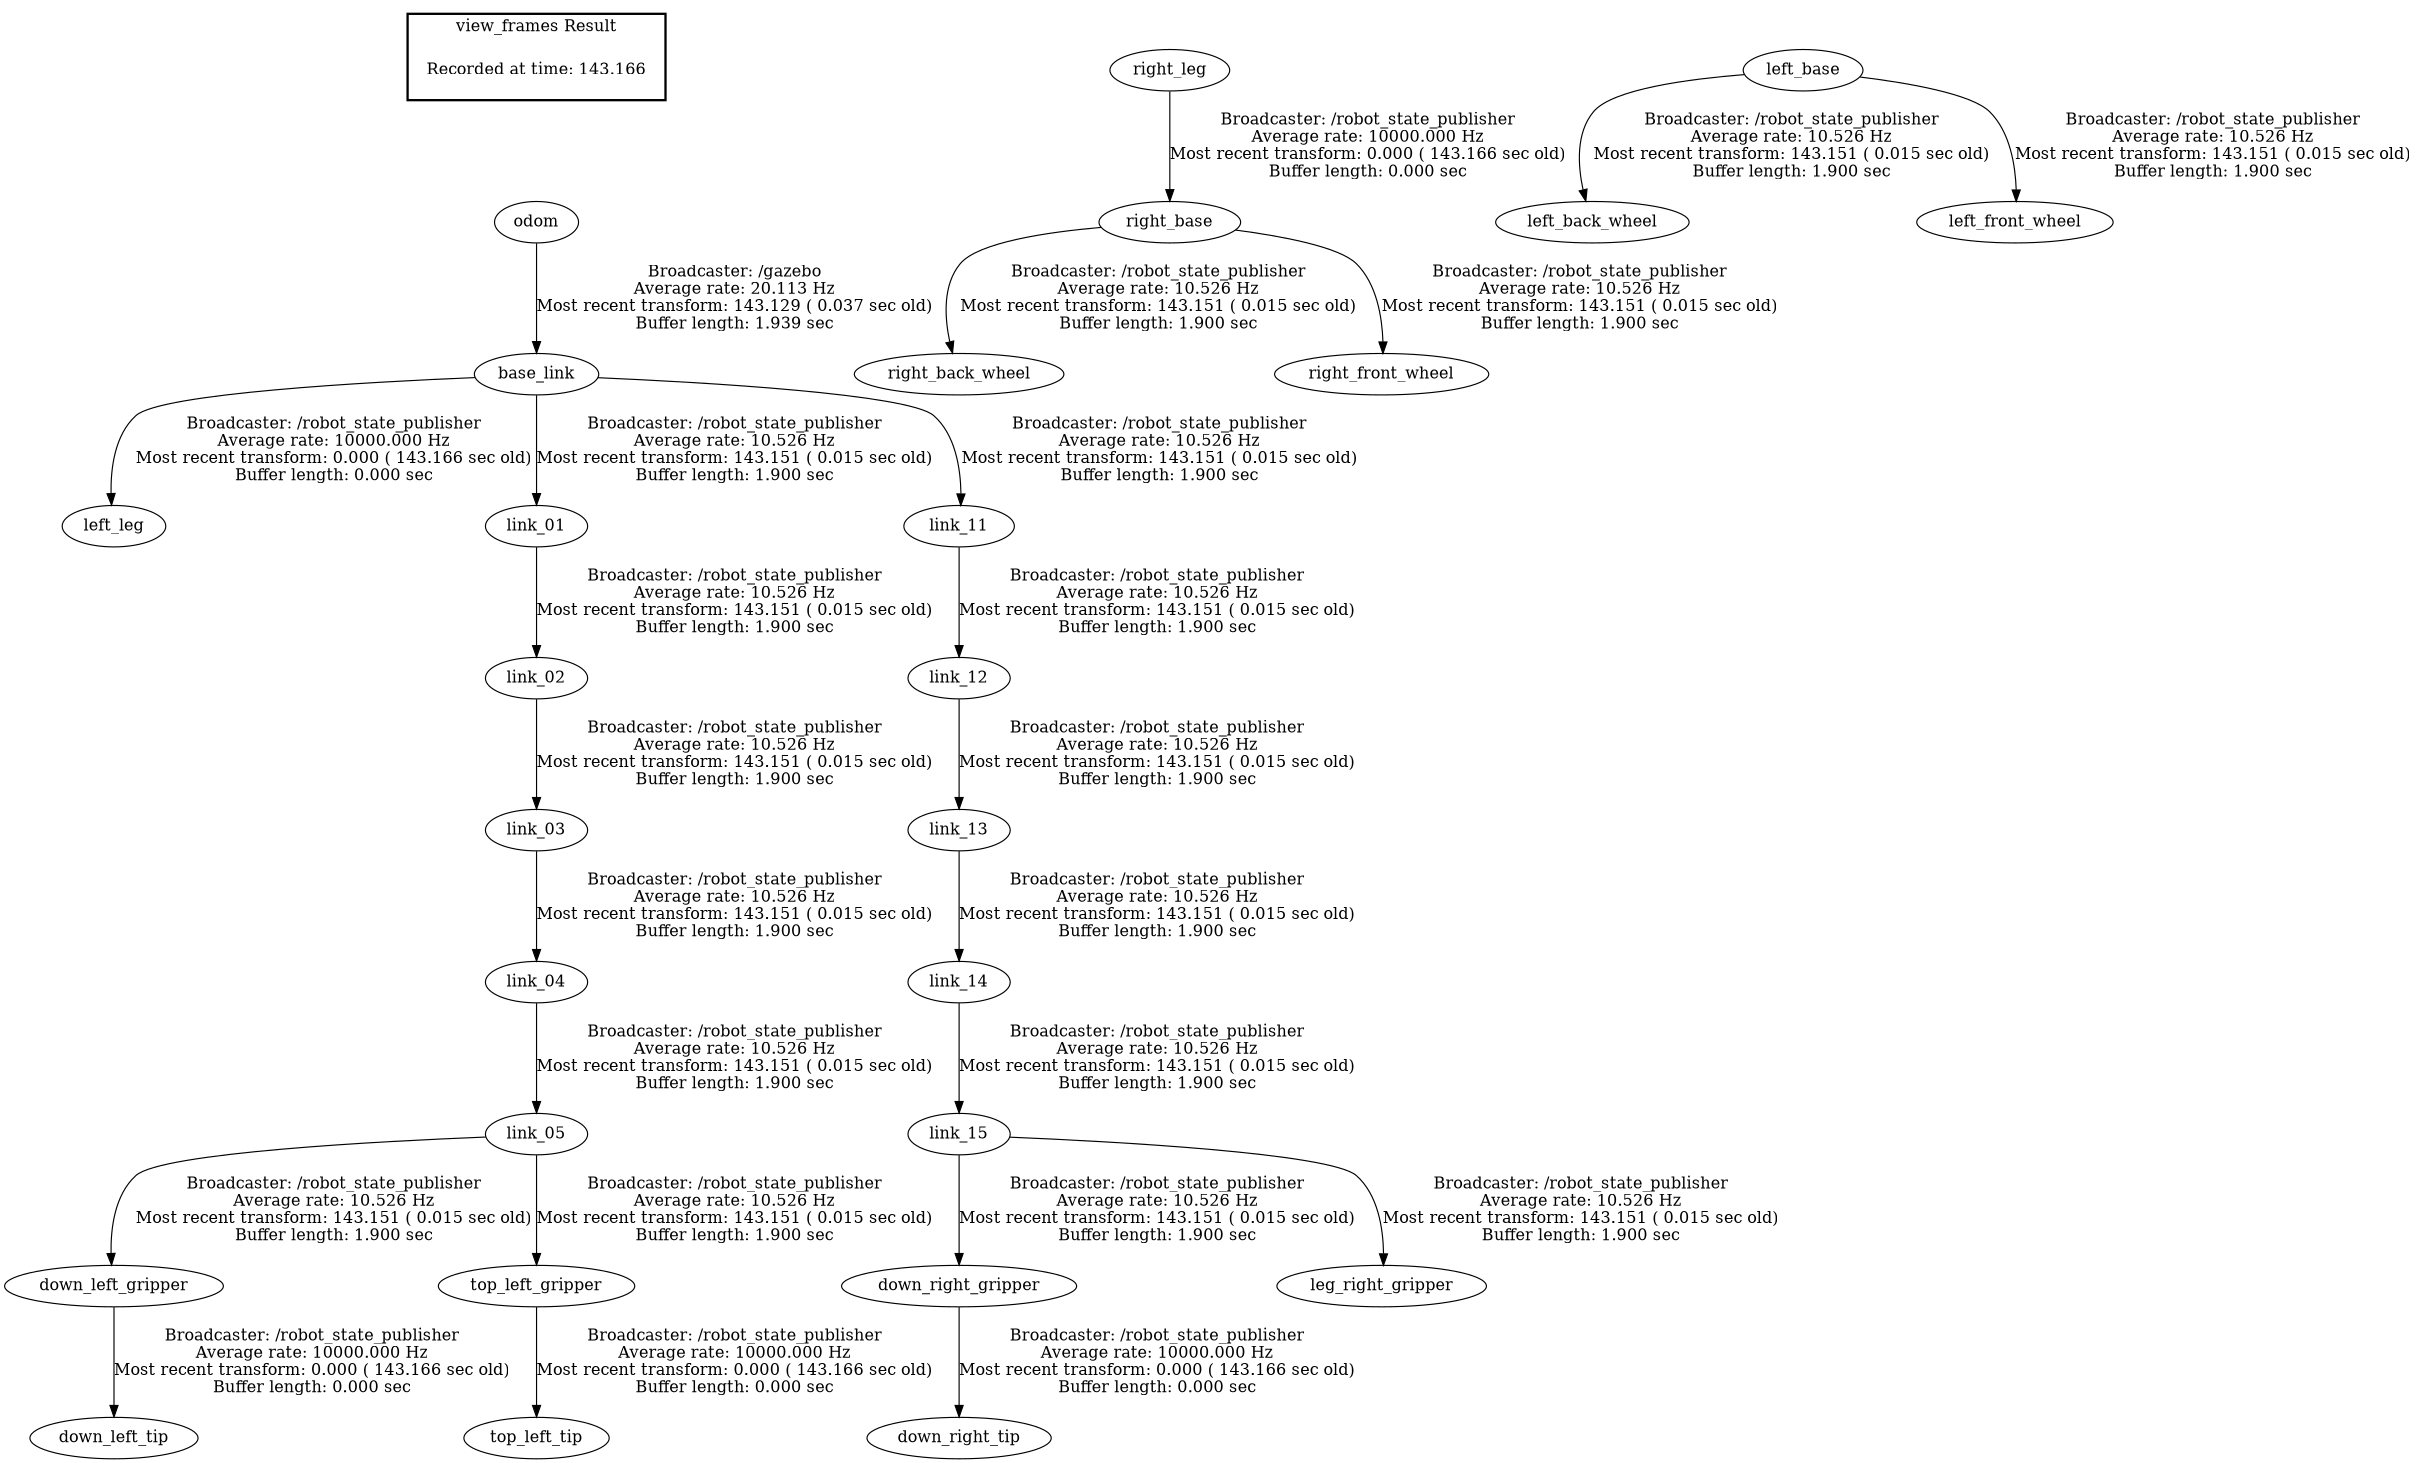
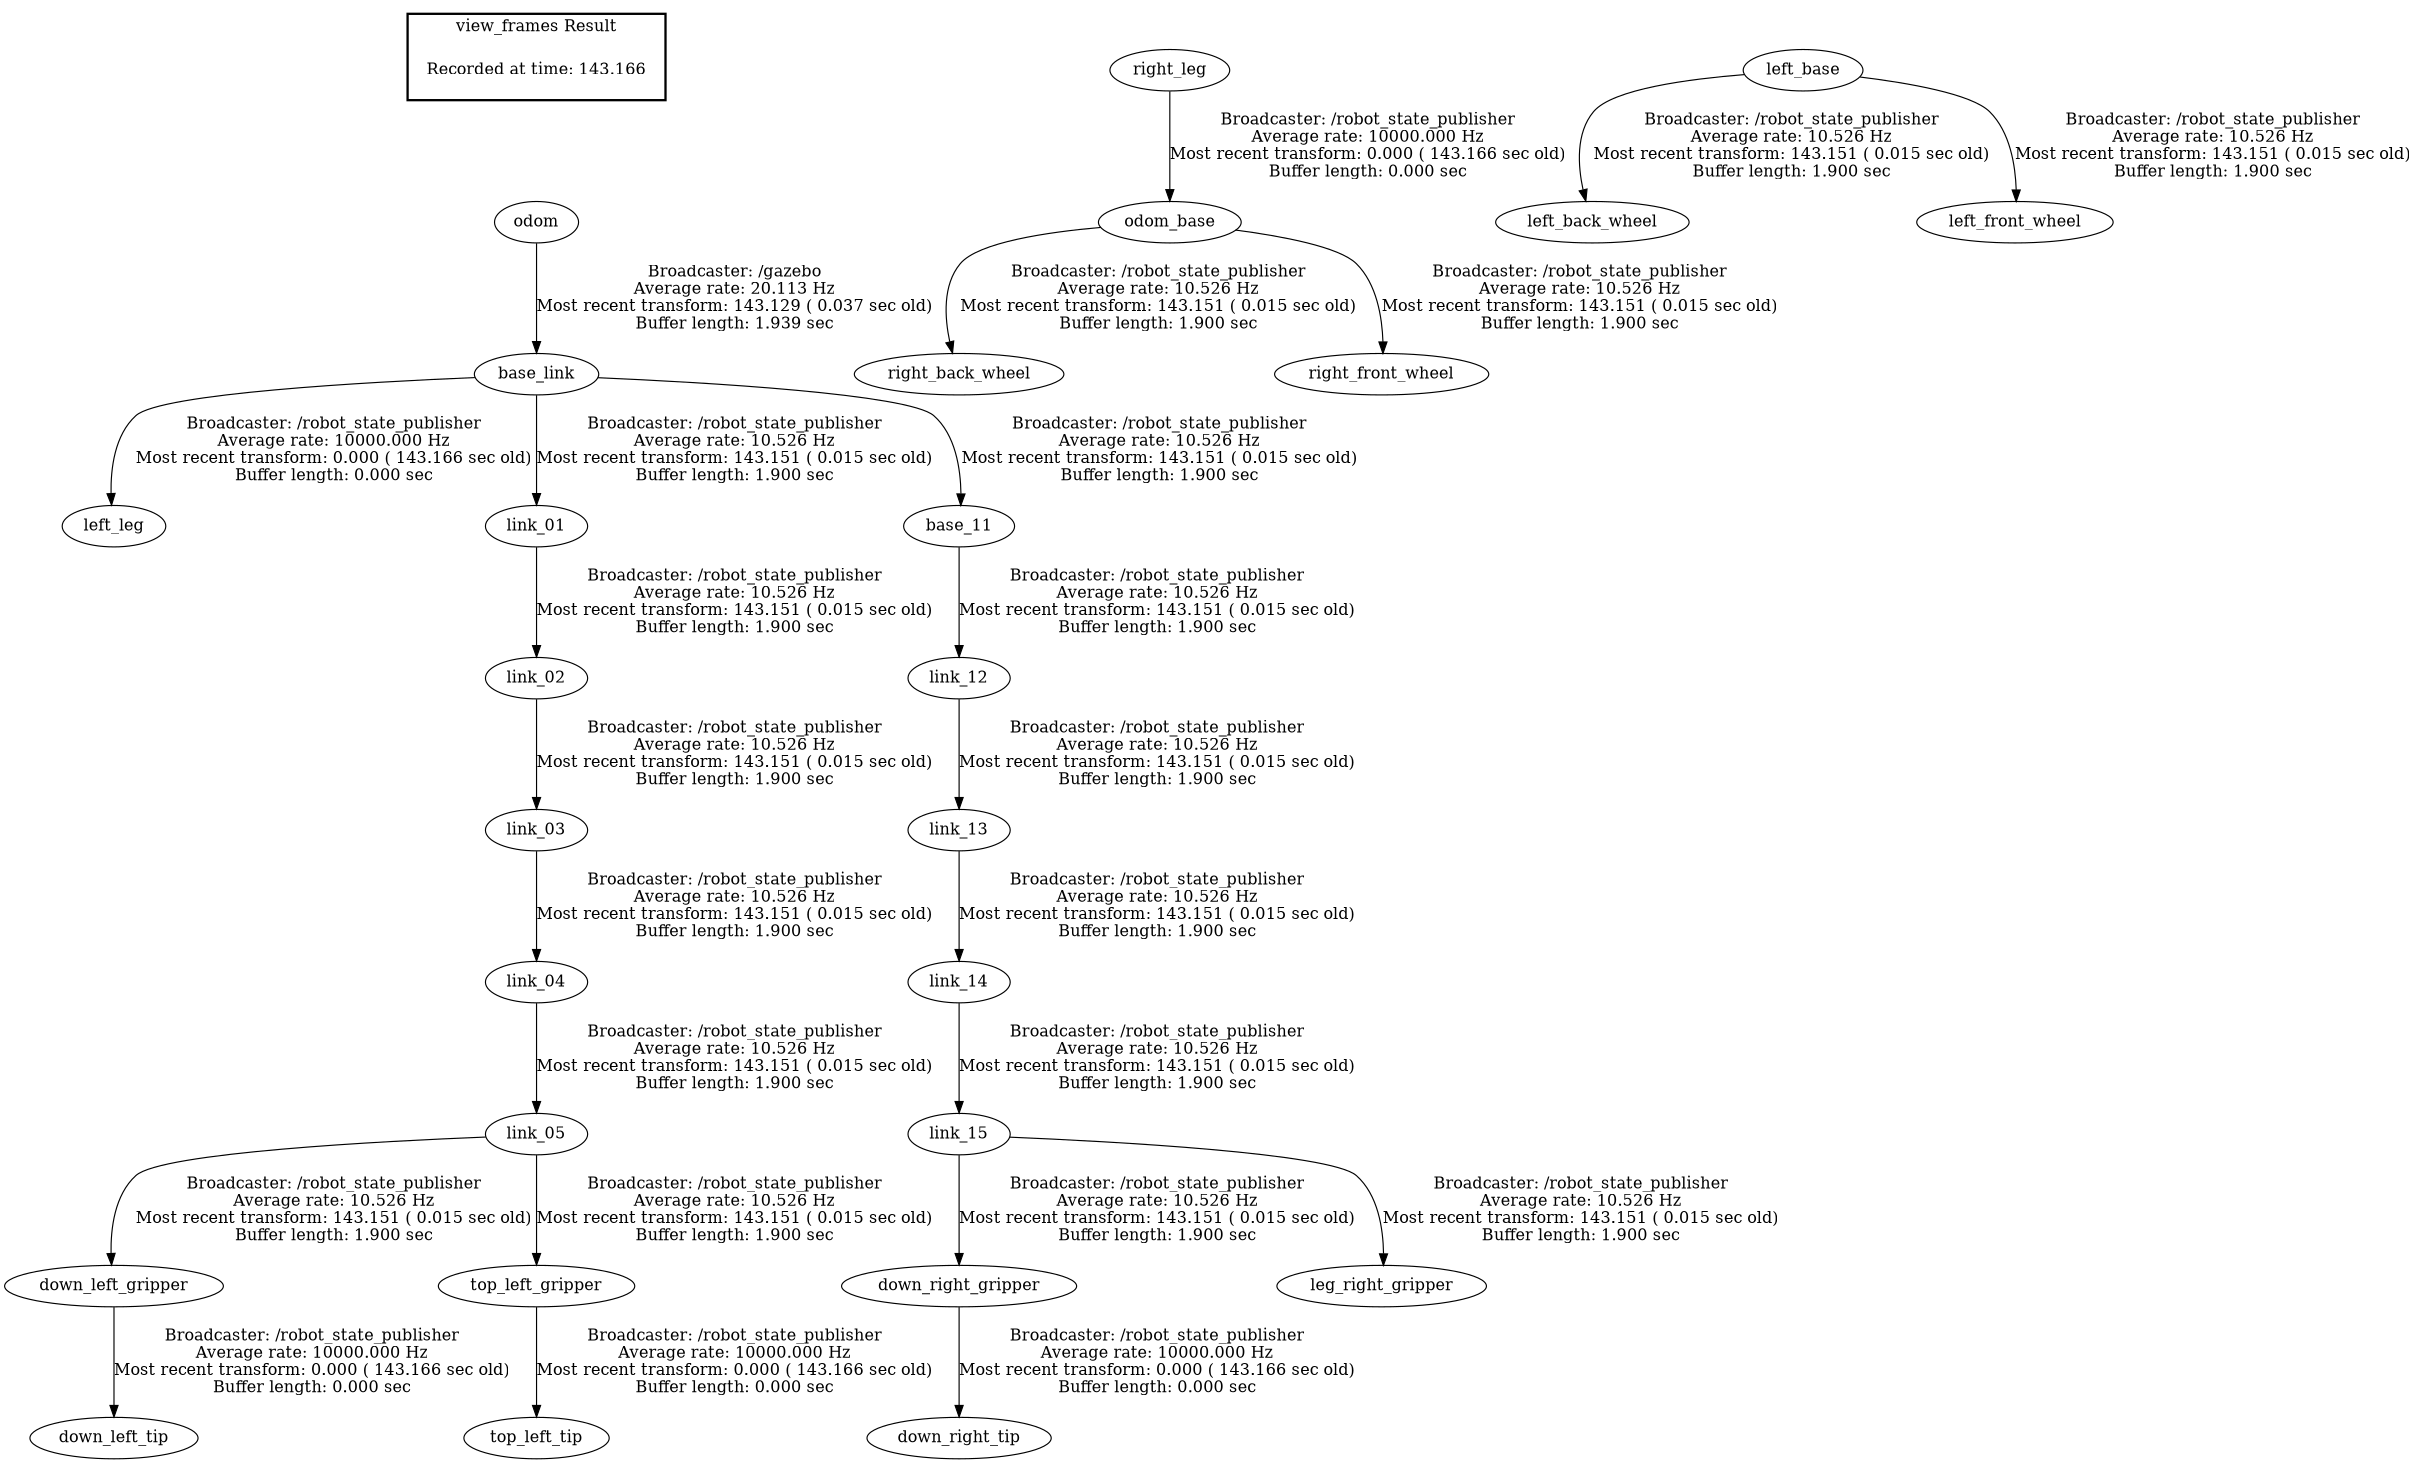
(1170, 222) -> (1170, 222)
(959, 526) -> (959, 526)
